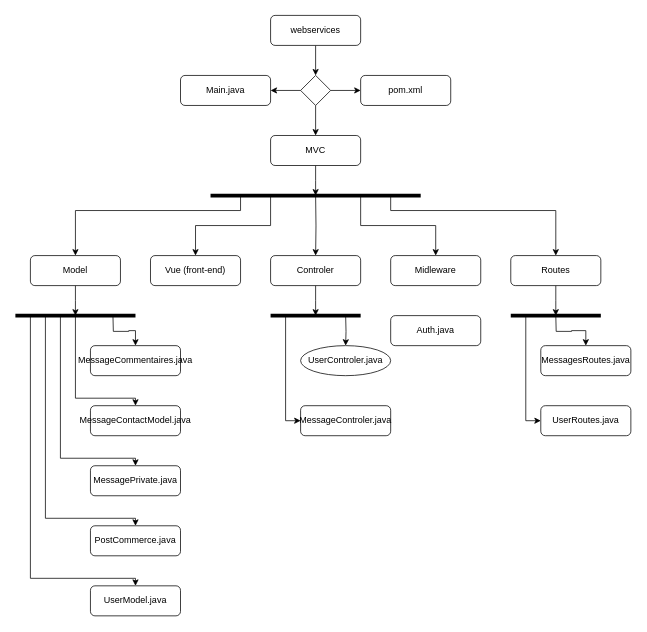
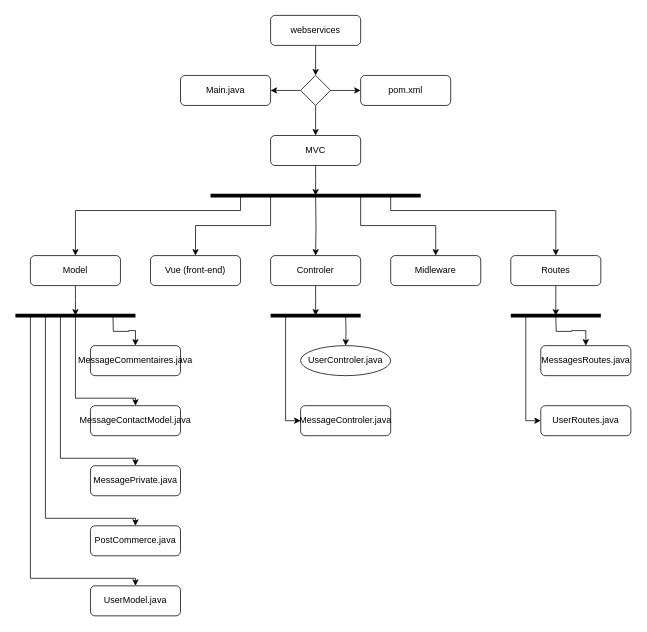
(435, 330) -> none
